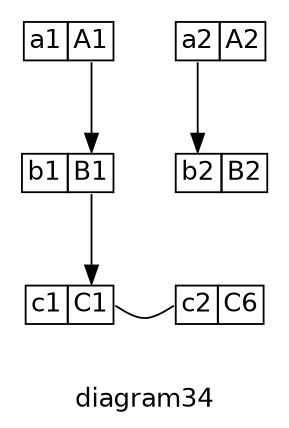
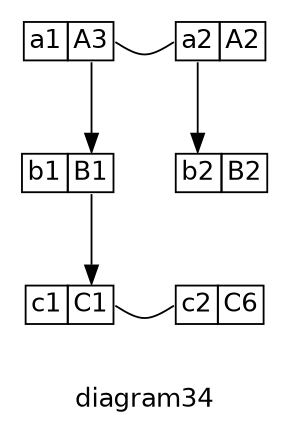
(91, 40) -> (91, 40)
none -> (145, 54)
